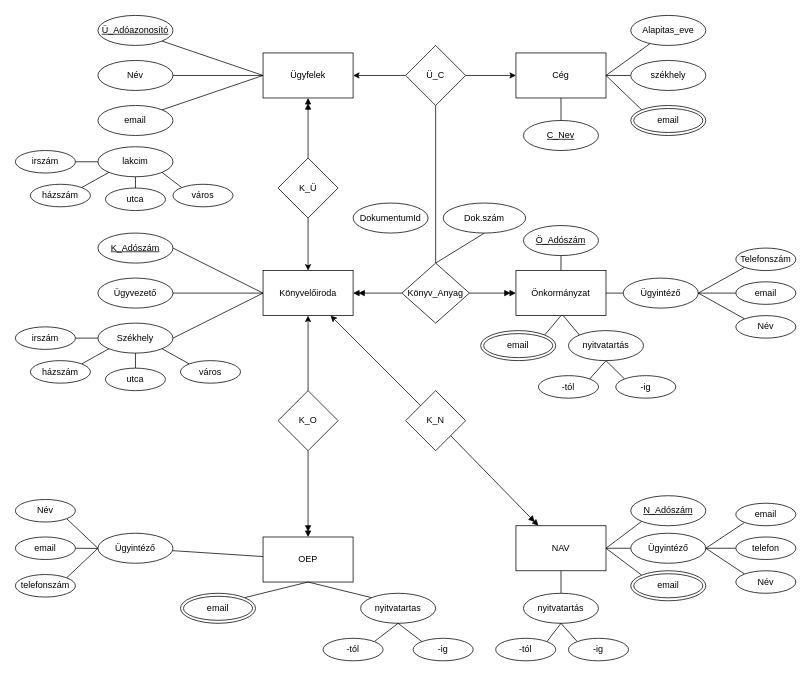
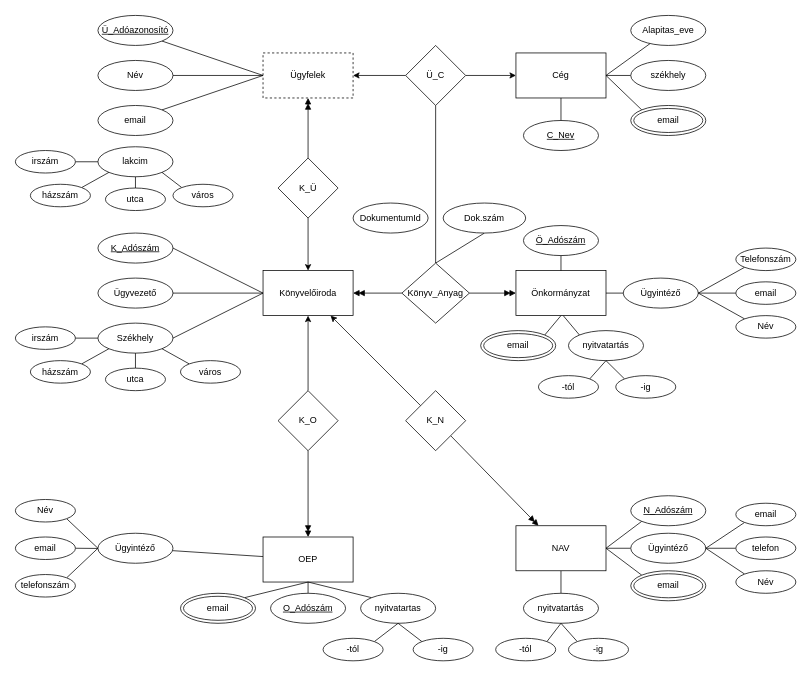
(308, 75) -> (308, 75)
none -> (308, 588)
none -> (308, 608)
